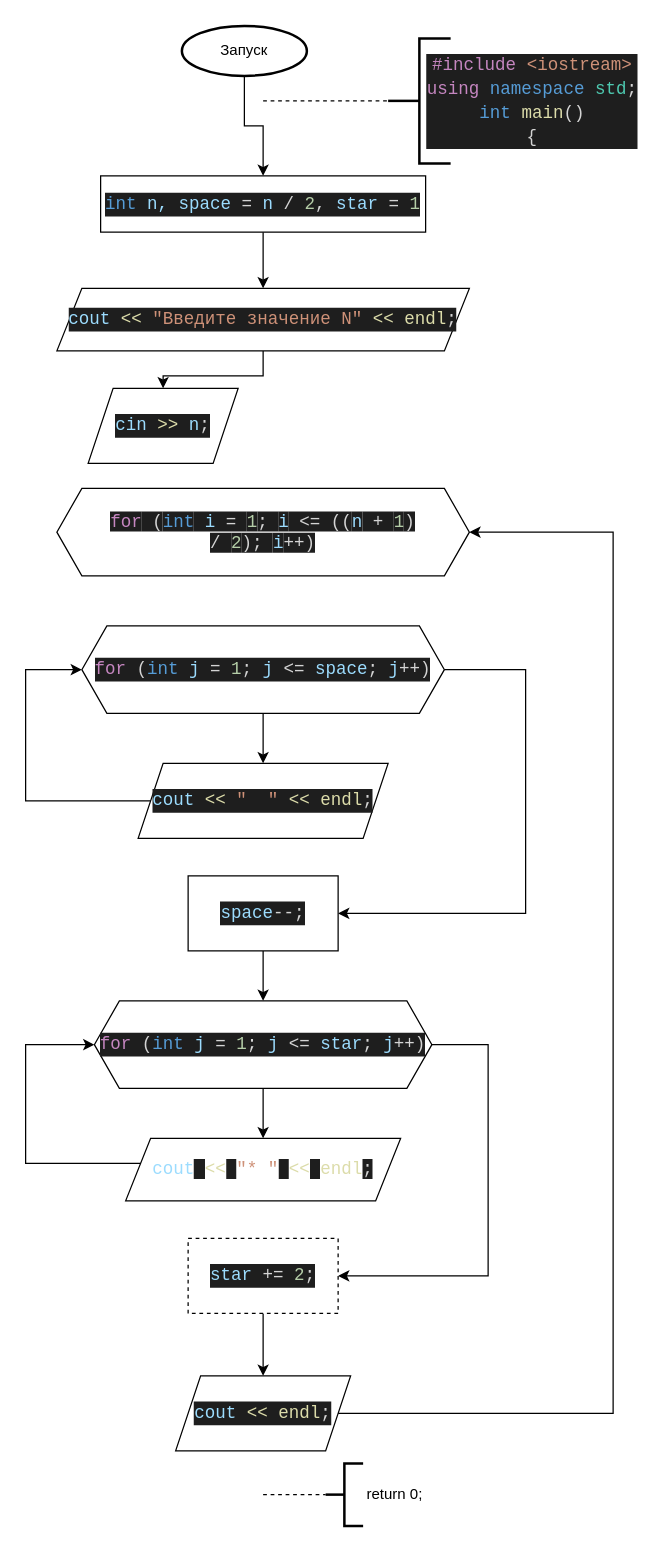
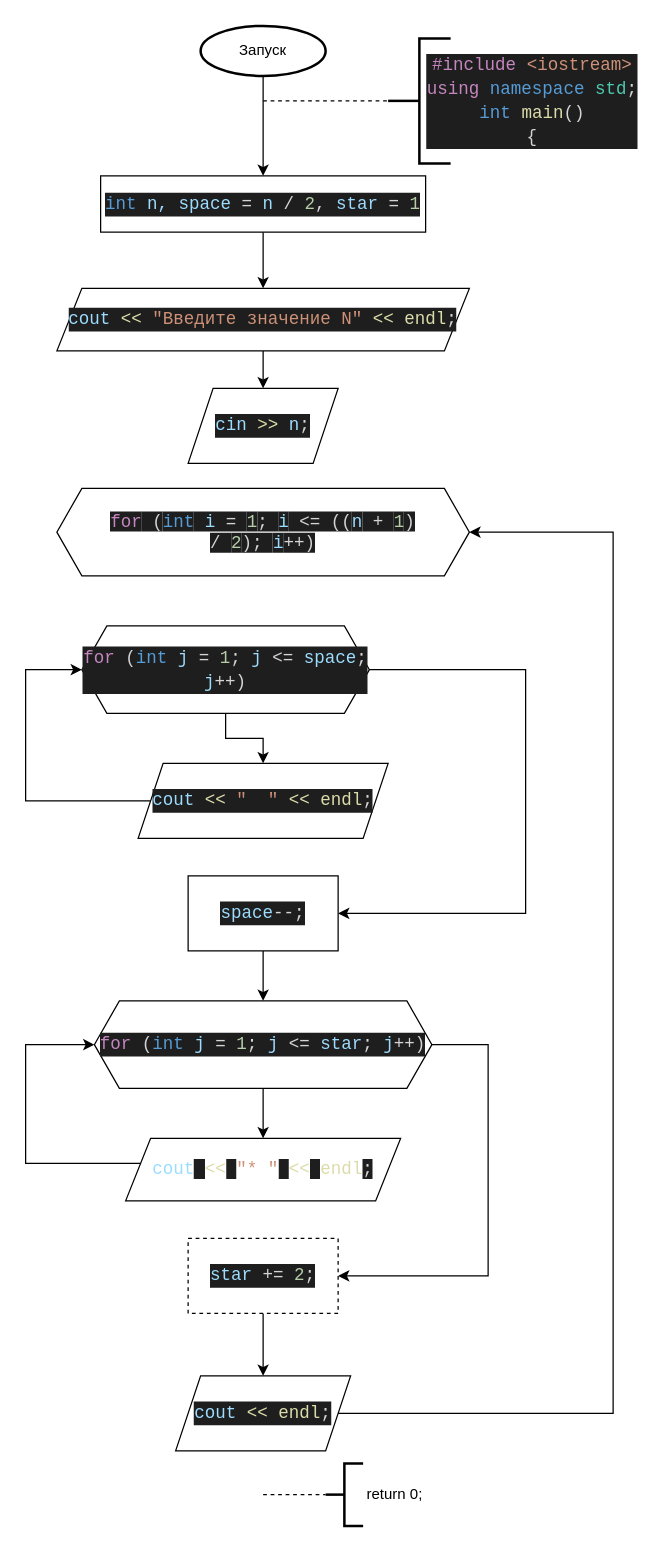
(244, 51) -> (263, 51)
(163, 426) -> (263, 426)
(263, 669) -> (226, 669)
